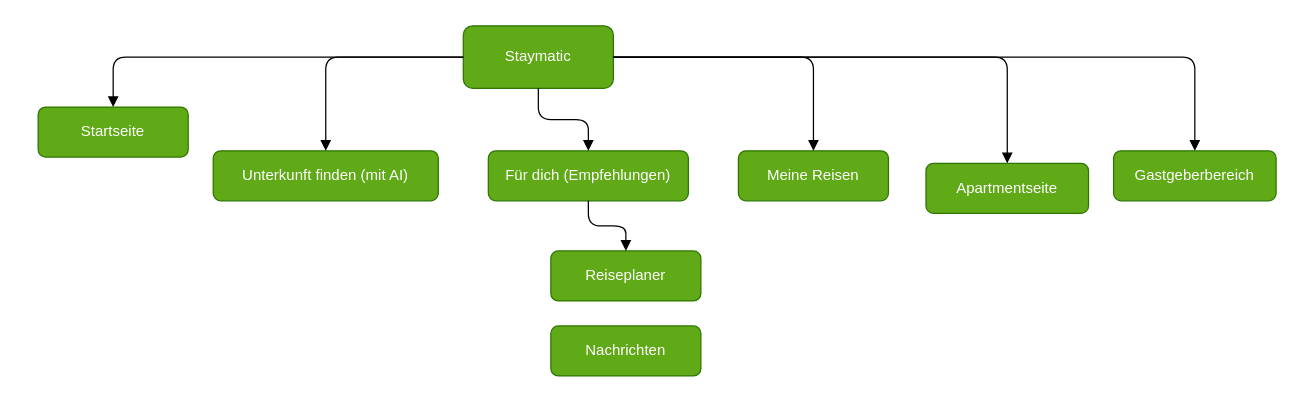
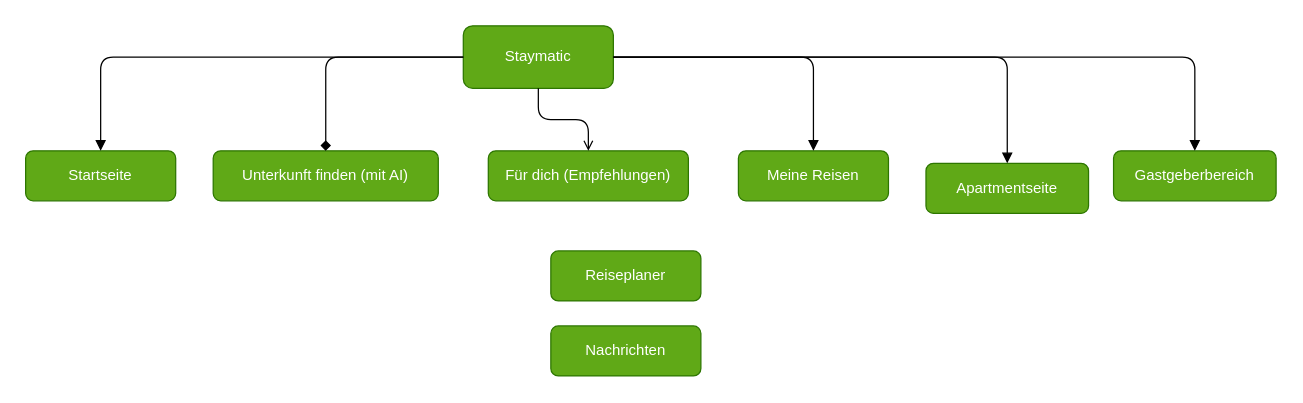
(113, 132) -> (101, 176)
(326, 139) -> (326, 139)
(588, 139) -> (588, 143)
(603, 226) -> none
